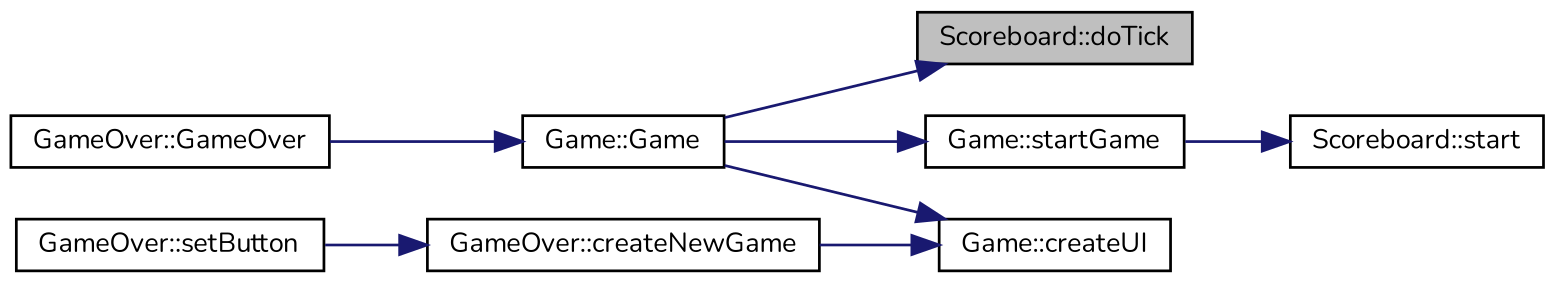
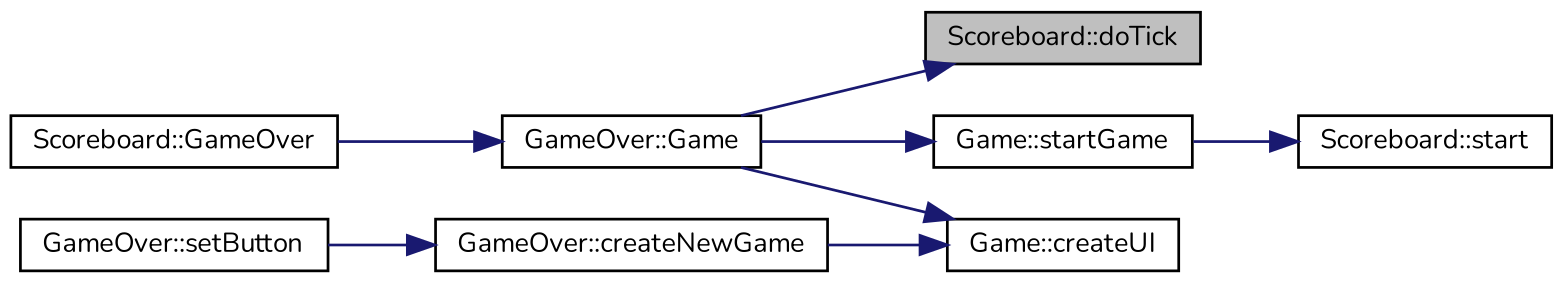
(170, 142) -> (174, 142)
(623, 142) -> (632, 142)
